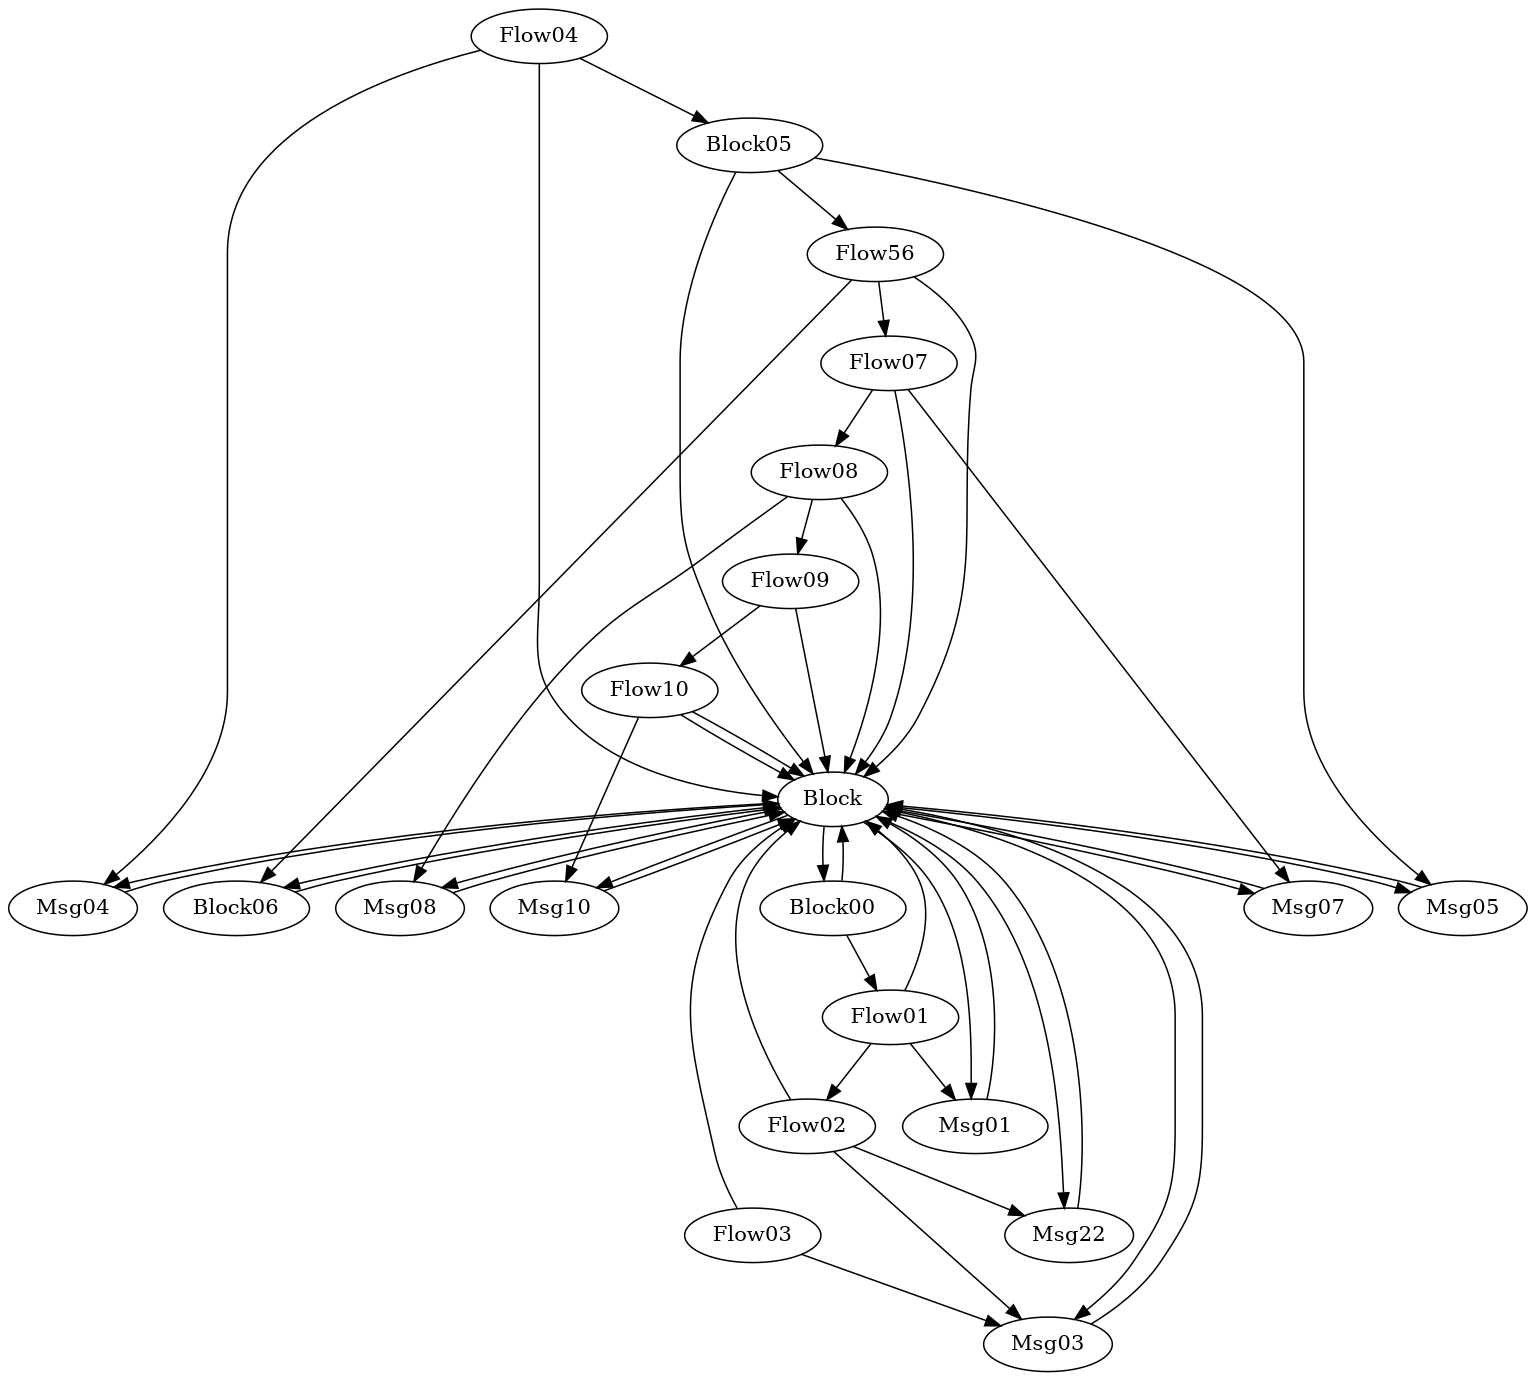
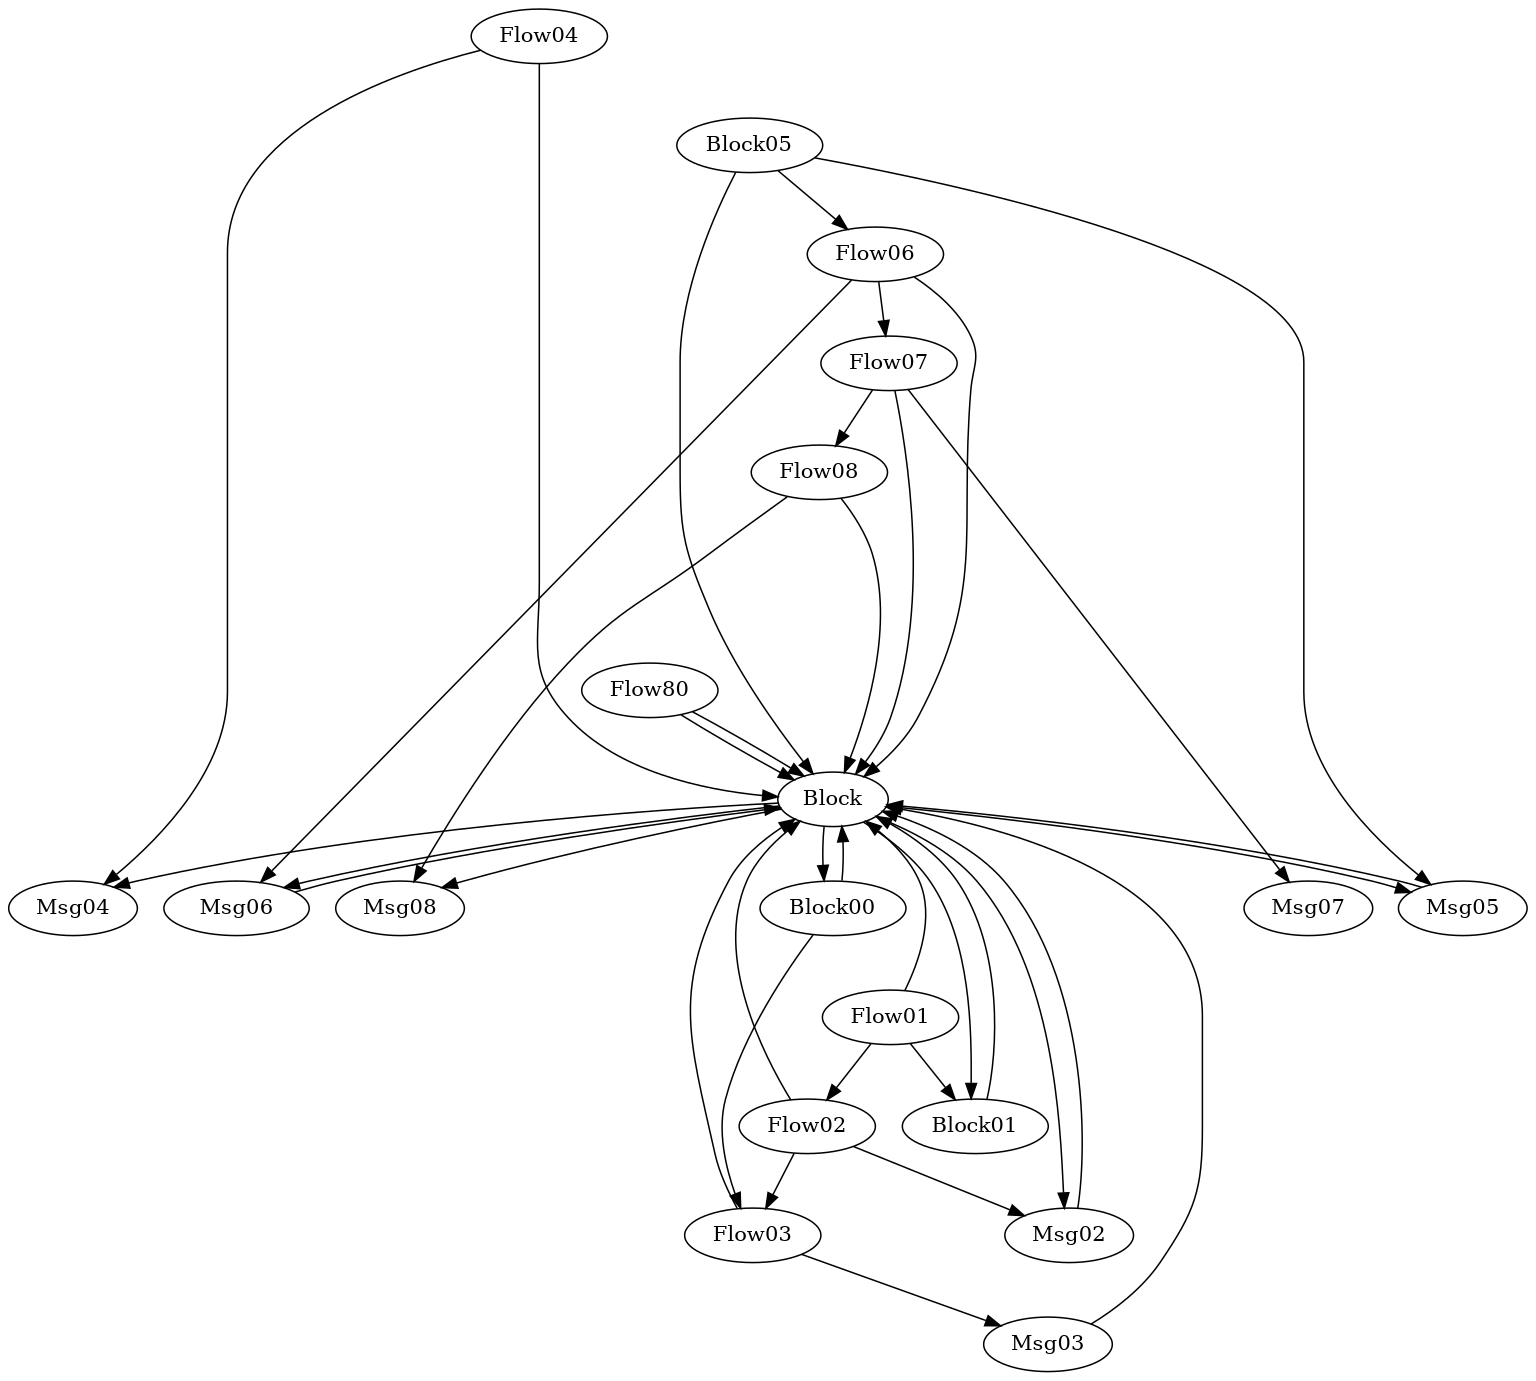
(637, 87) -> none
(875, 254) -> (875, 254)
(791, 581) -> none
(650, 690) -> (650, 690)
(442, 835) -> none
(1083, 846) -> none
(1062, 847) -> none
(610, 851) -> none
(237, 908) -> (237, 908)
(554, 908) -> none
(858, 956) -> (741, 1057)
(1170, 985) -> none
(975, 1126) -> (975, 1126)
(922, 1230) -> (783, 1174)
(1069, 1235) -> (1069, 1235)
